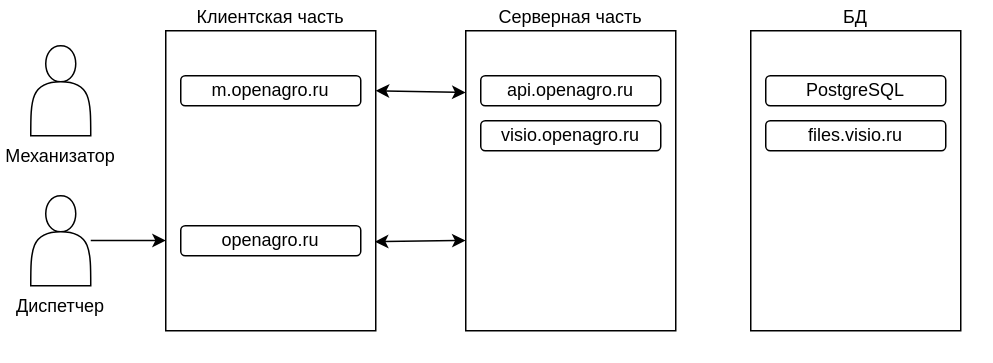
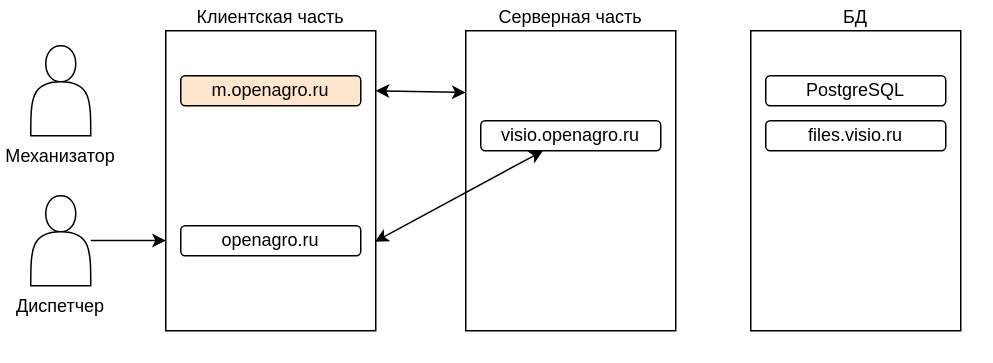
(271, 91) -> (271, 91)
(571, 91) -> none
(420, 241) -> (459, 196)
